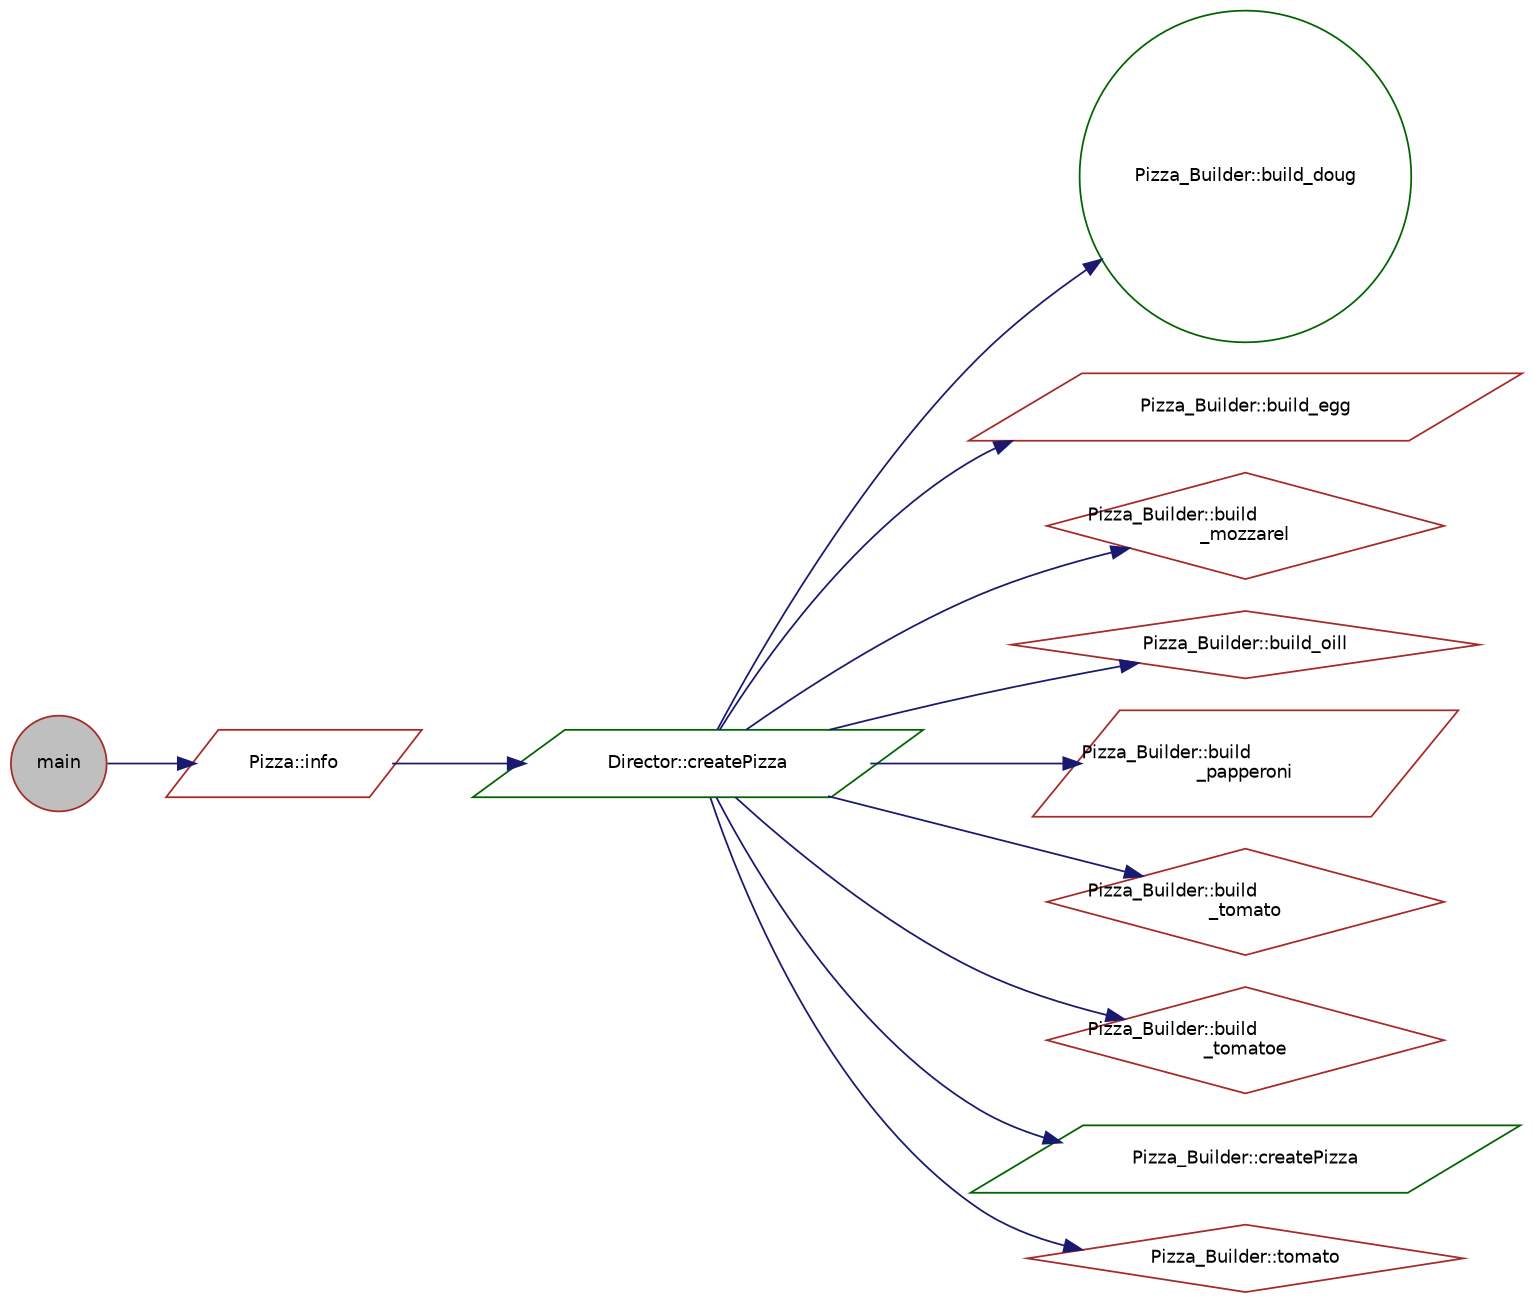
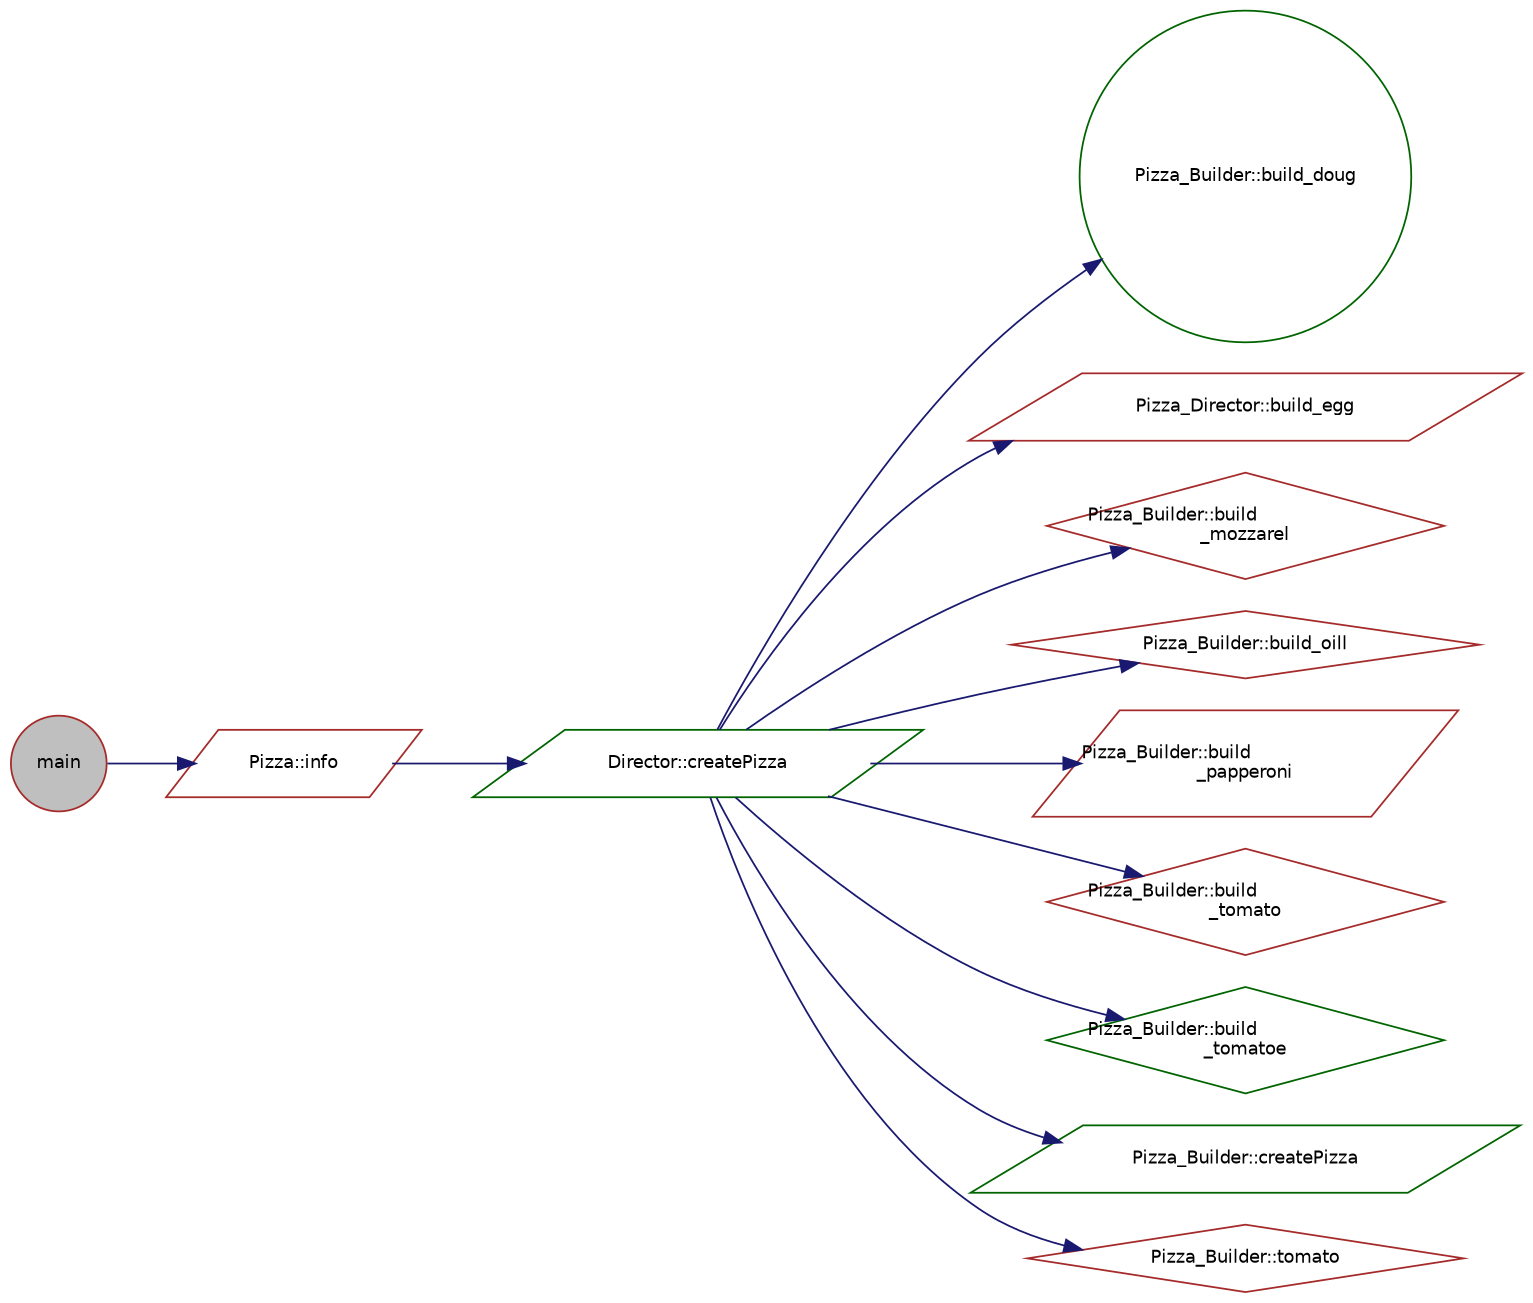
(1245, 407) -> (1245, 407)
(1245, 1040) -> (1245, 1040)
